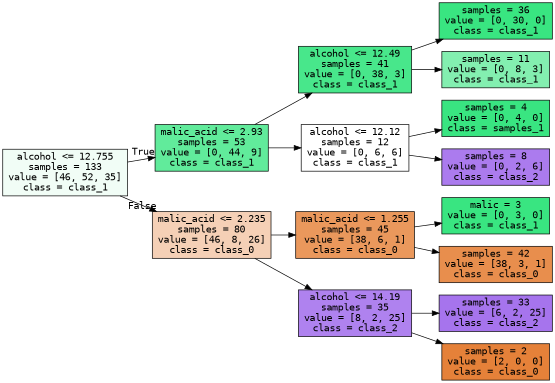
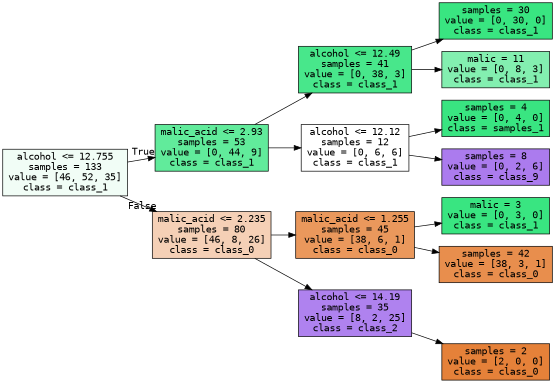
(496, 21) -> (496, 21)
(496, 70) -> (496, 70)
(496, 167) -> (496, 167)
(496, 313) -> none
